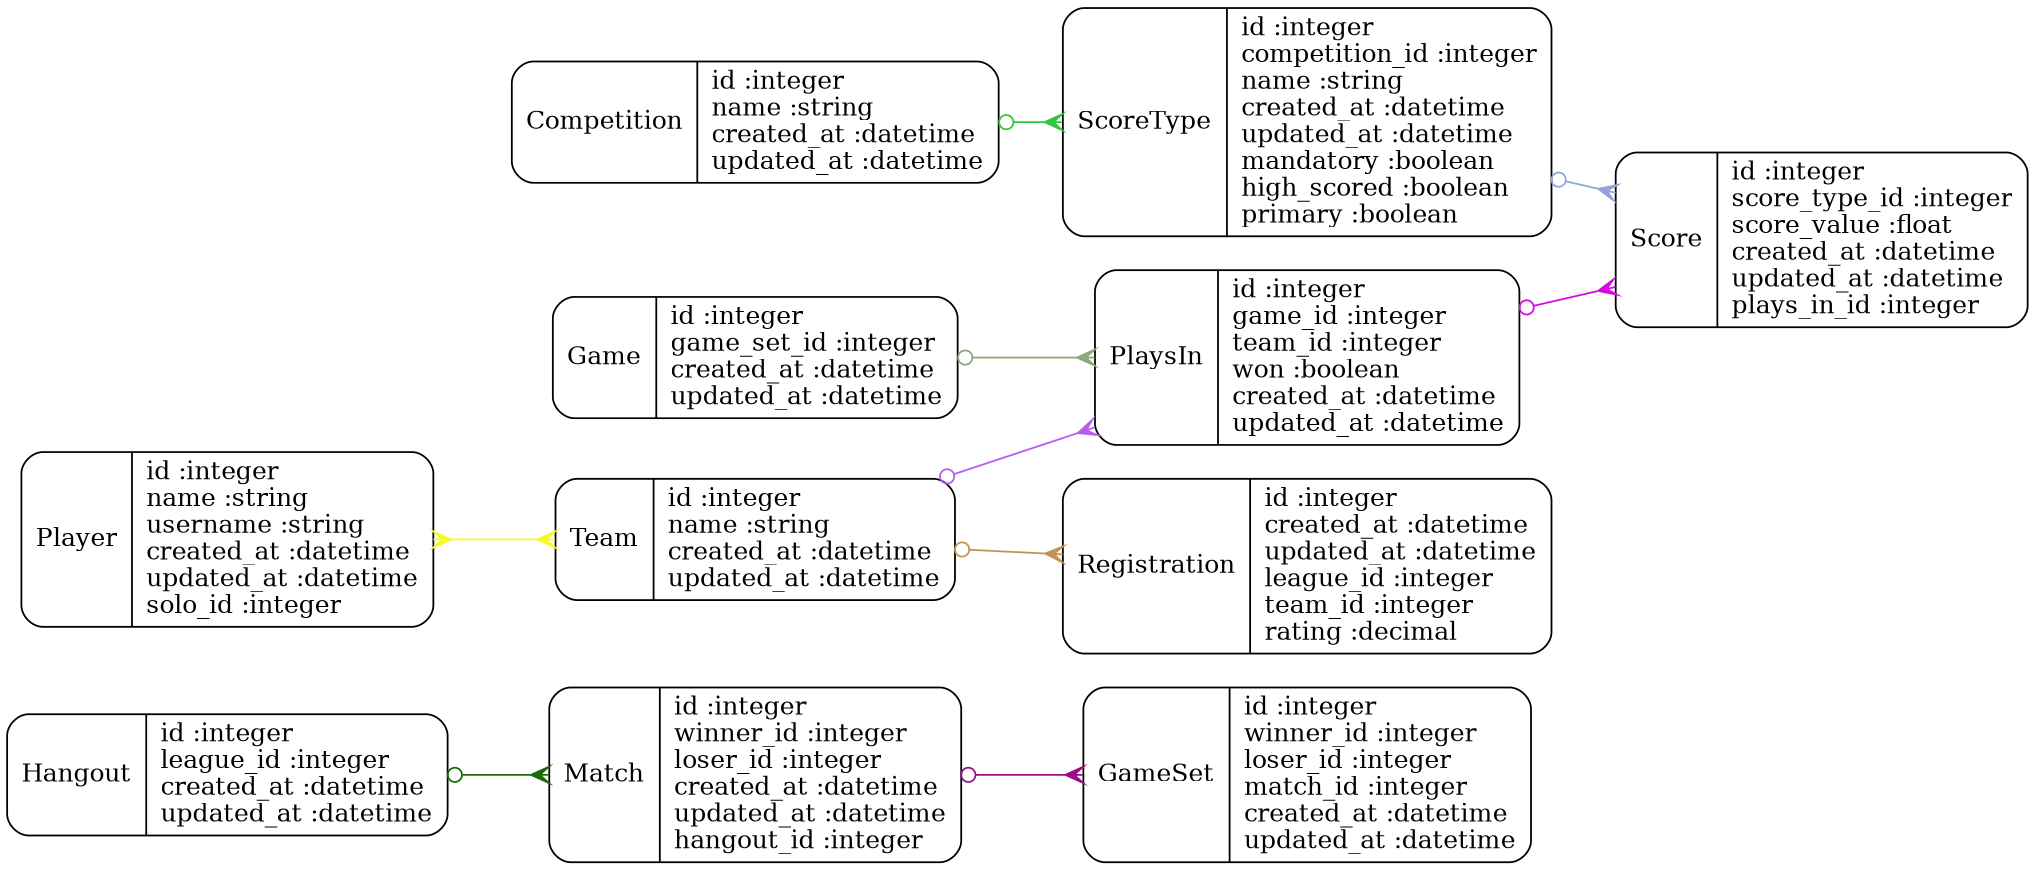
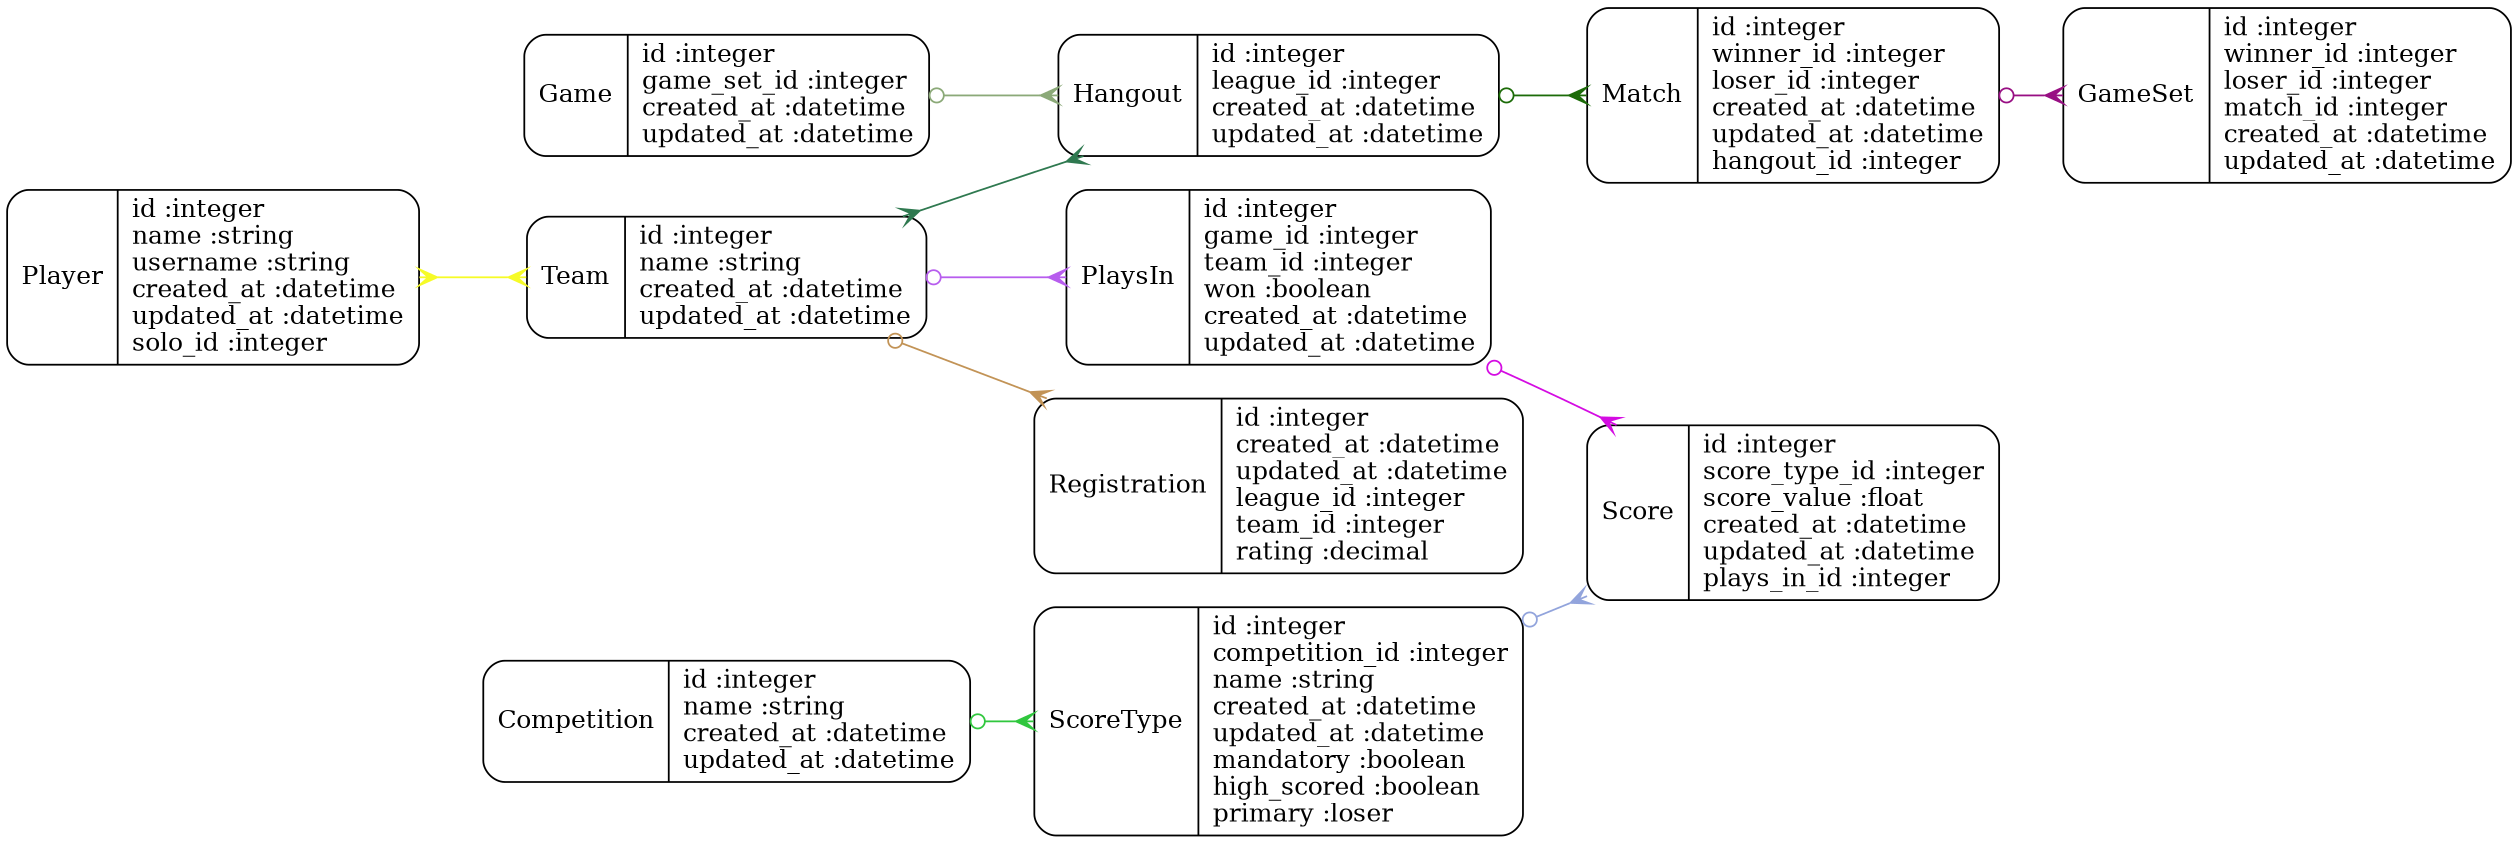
none -> (993, 186)
(1350, 215) -> (1304, 814)
(1025, 358) -> (992, 95)
